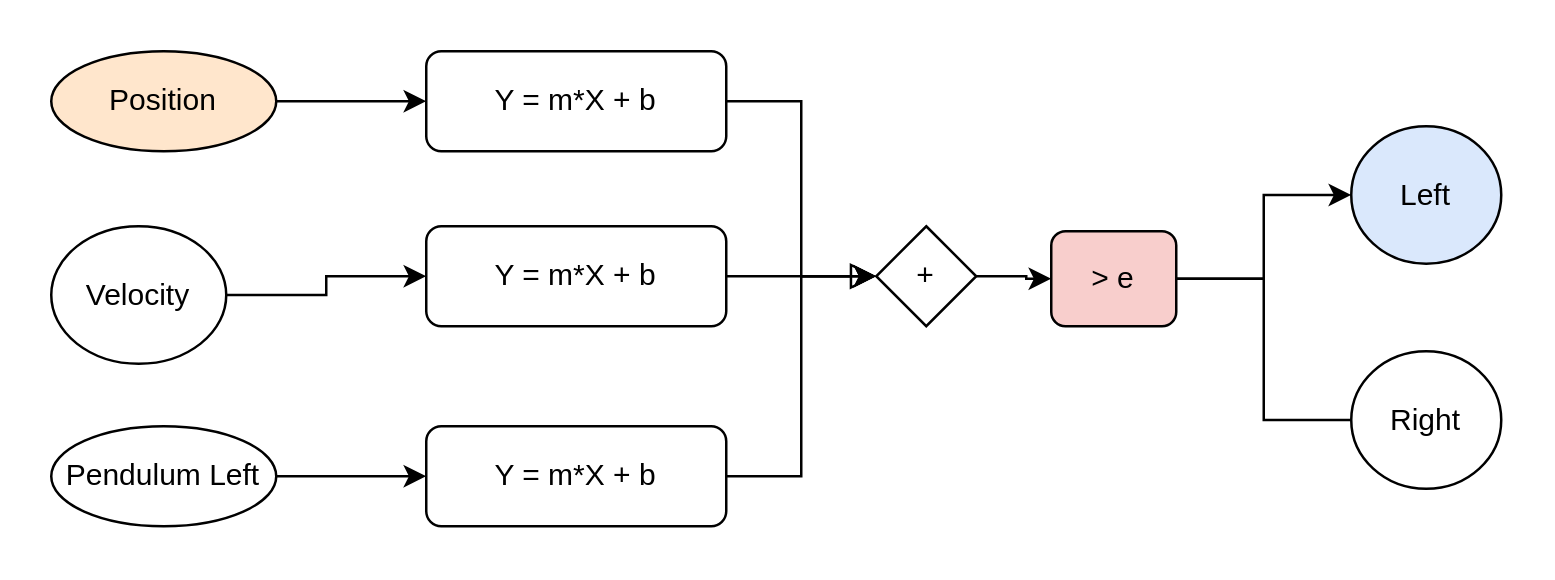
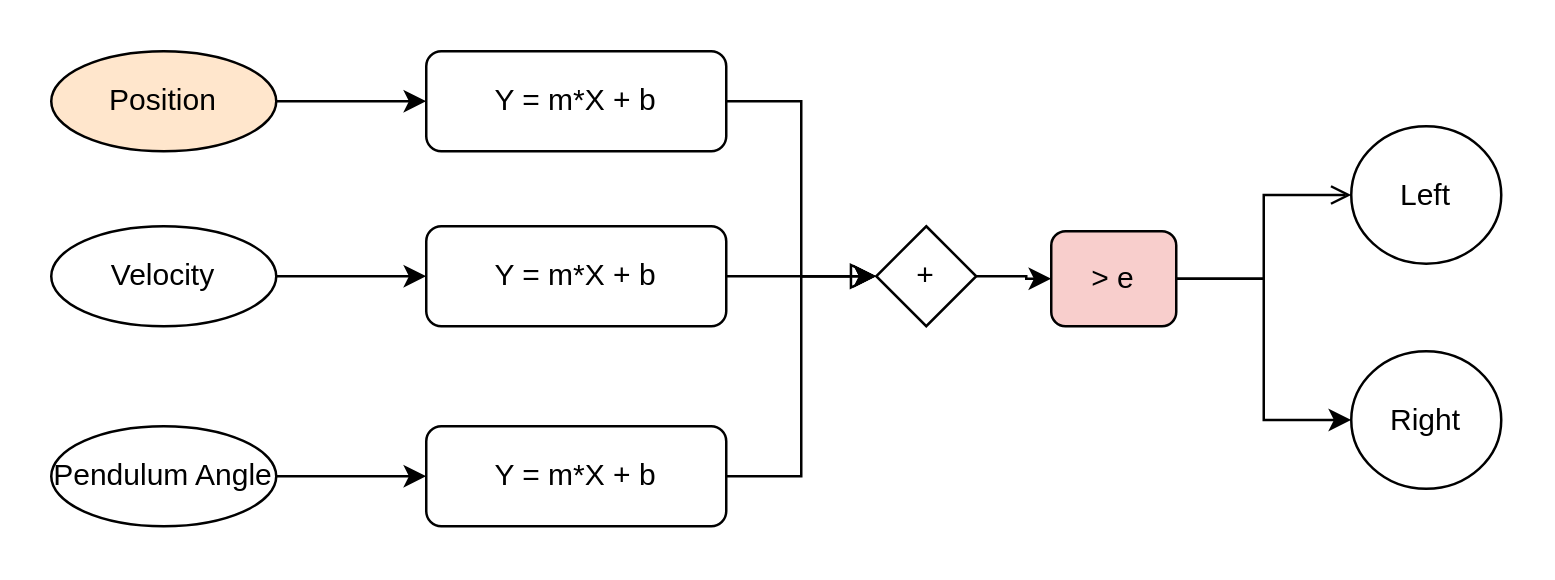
(1333, 195) -> (1338, 195)
(1426, 195) -> (1426, 195)
(139, 295) -> (164, 276)
(1340, 420) -> (1333, 420)
(164, 476) -> (164, 476)
